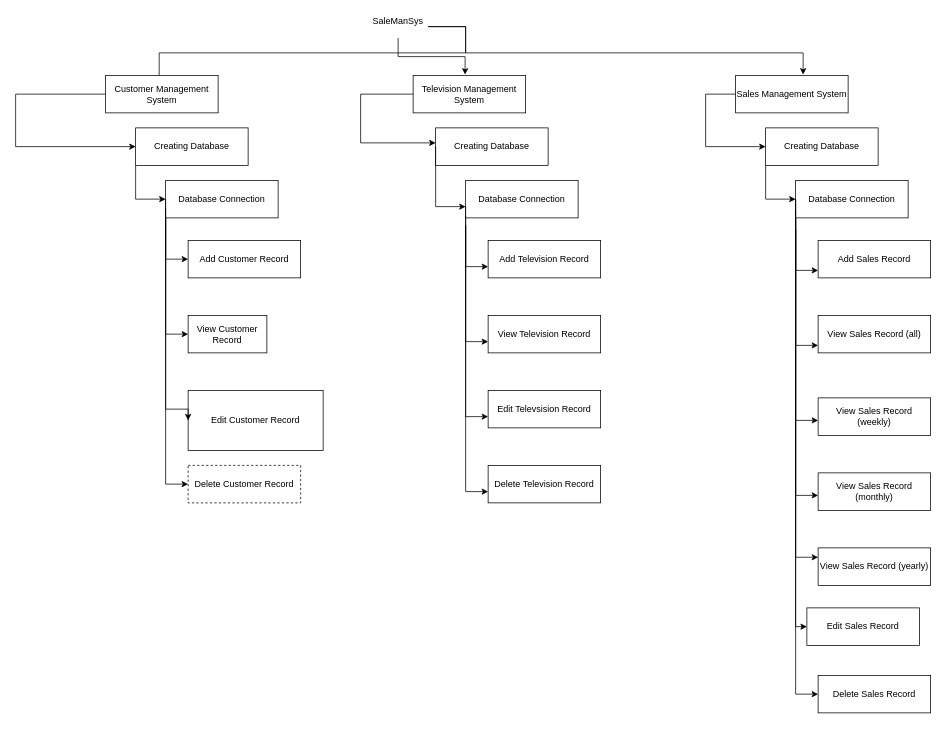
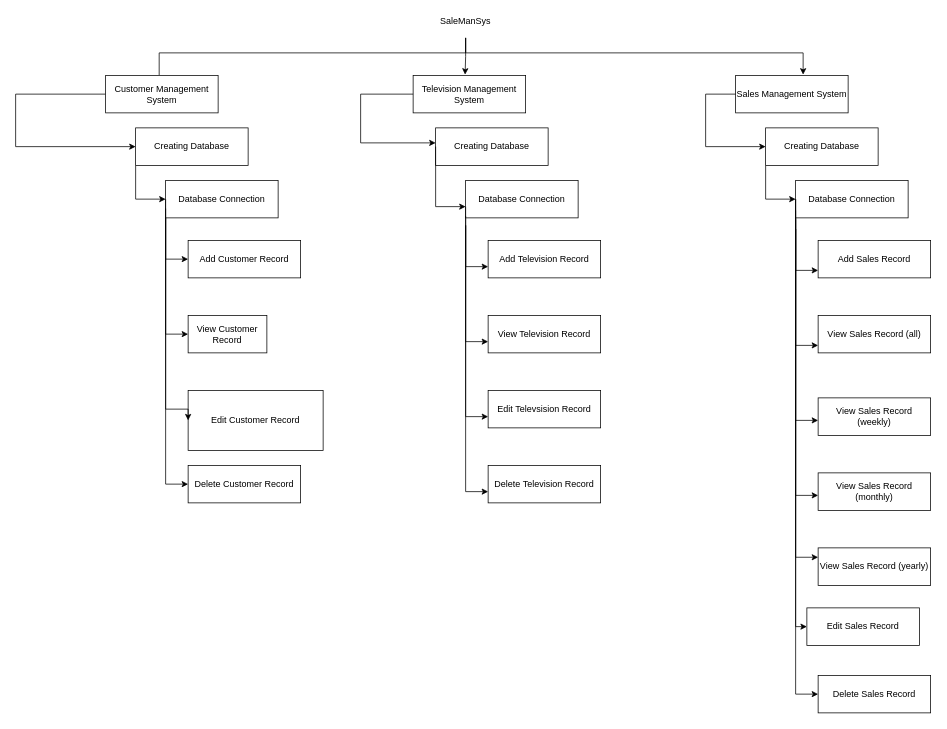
(398, 27) -> (465, 27)
(244, 484) -> (244, 484)
